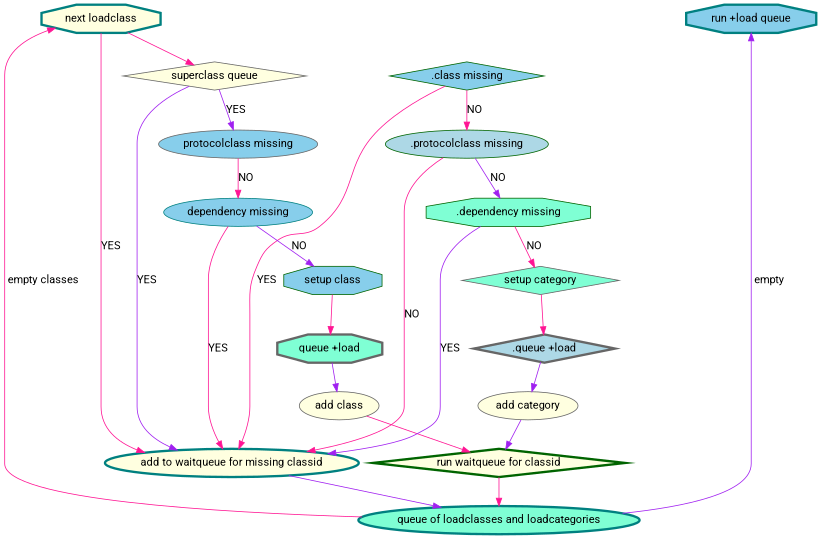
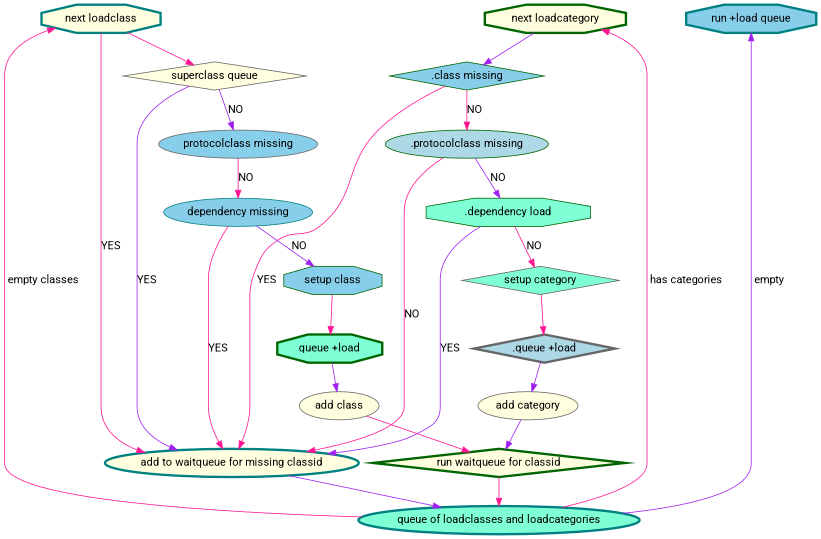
none -> (555, 19)
(236, 110) -> (236, 110)
(508, 212) -> (508, 212)
(330, 349) -> (330, 349)
